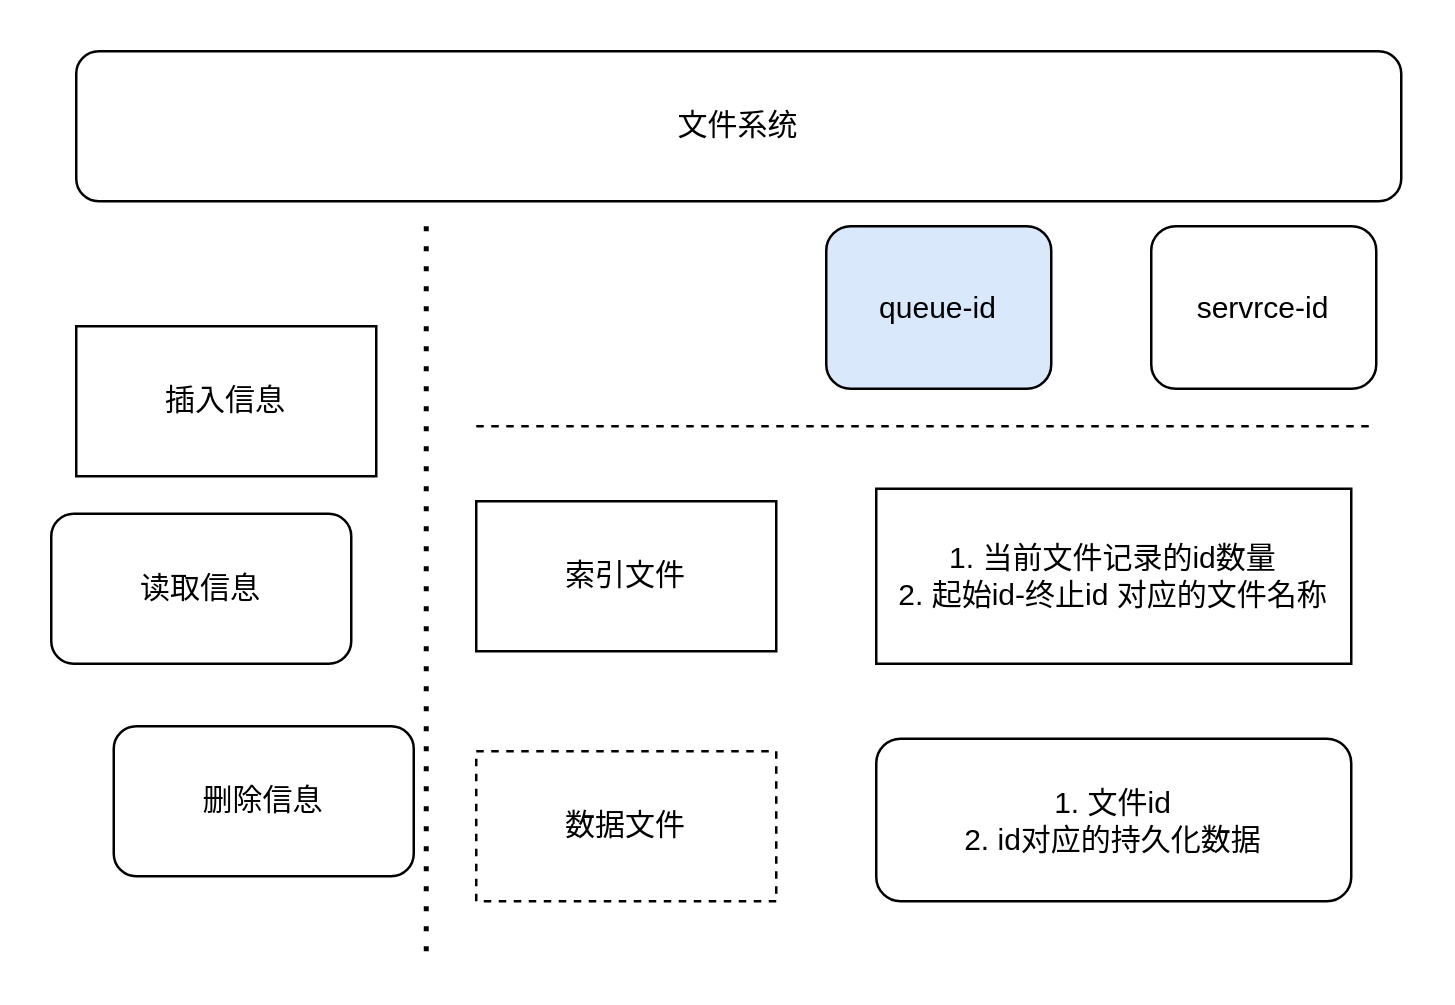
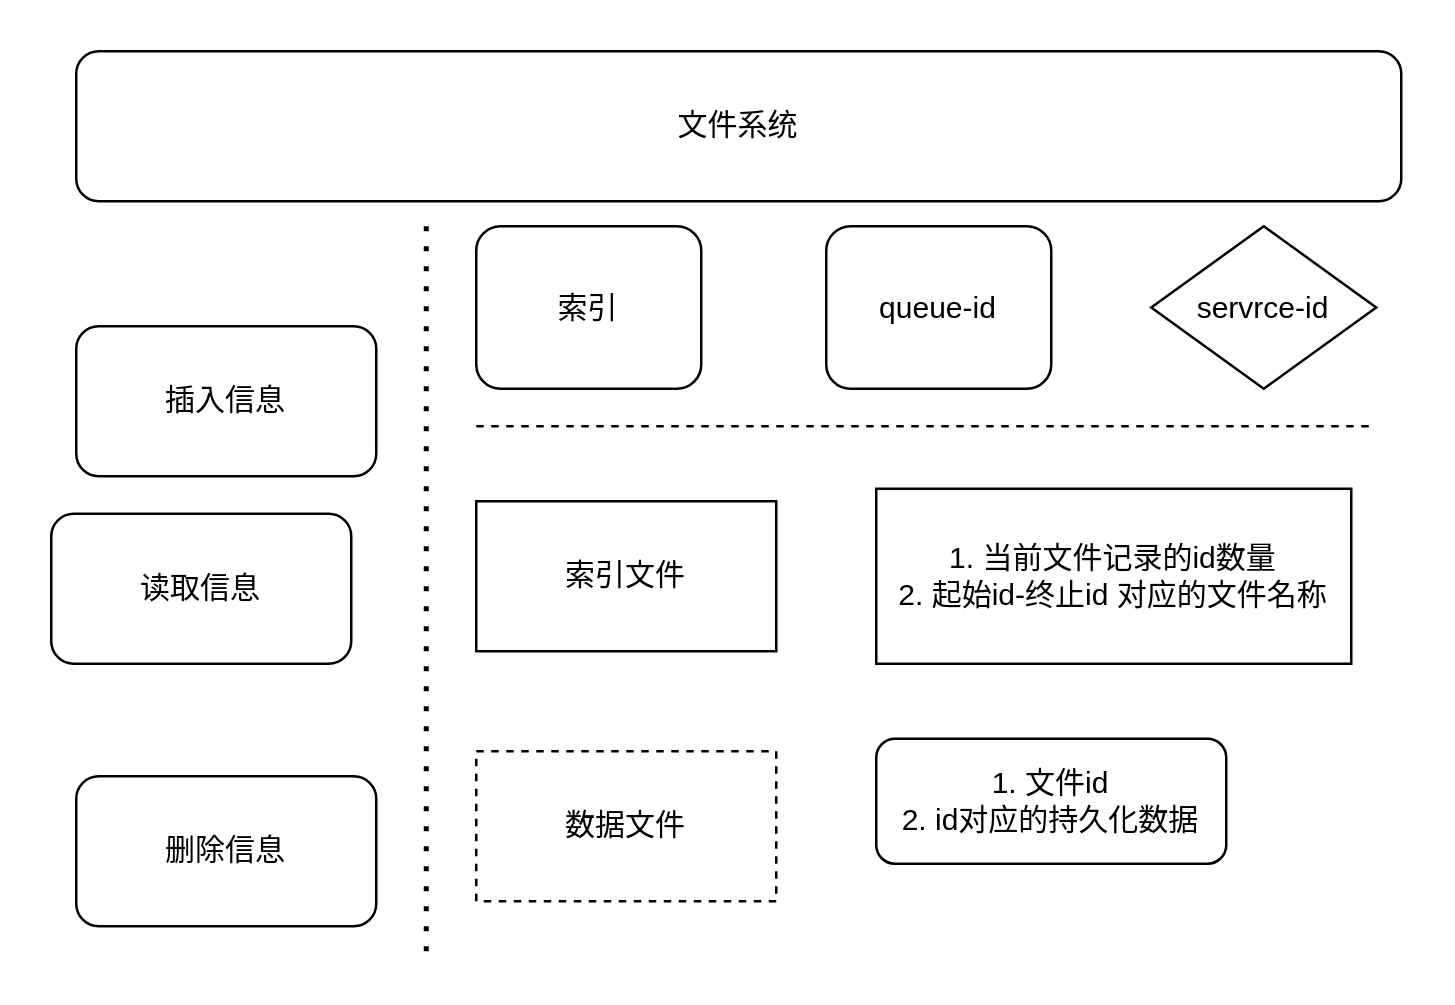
none -> (589, 308)
(939, 308) -> (939, 308)
(1264, 308) -> (1264, 308)
(226, 401) -> (226, 401)
(264, 801) -> (226, 851)
(1114, 820) -> (1051, 801)
